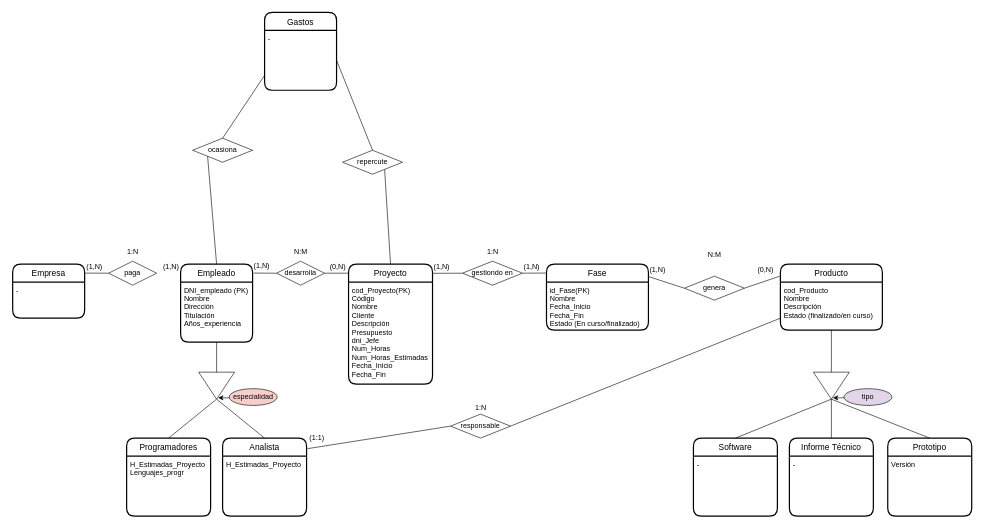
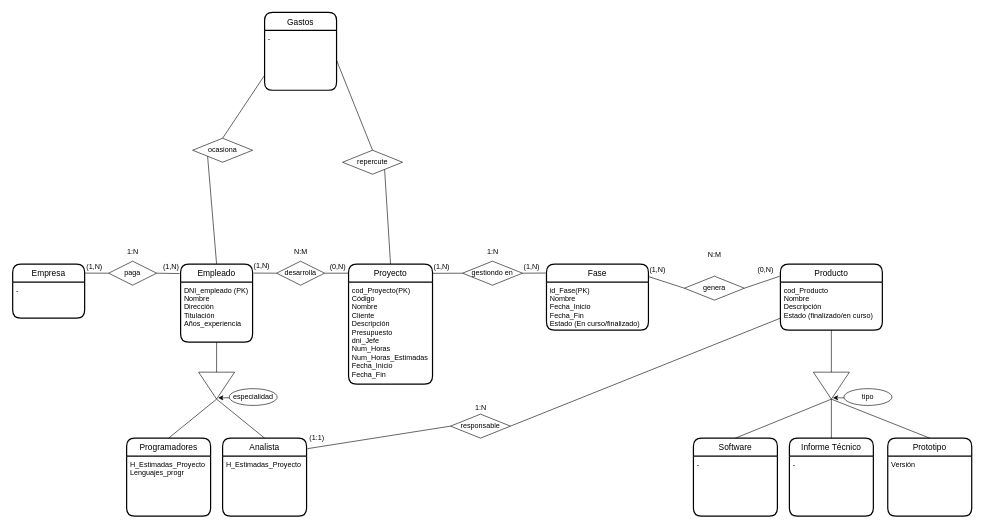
none -> (168, 273)
(253, 397) -> (253, 397)
(868, 397) -> (868, 397)
